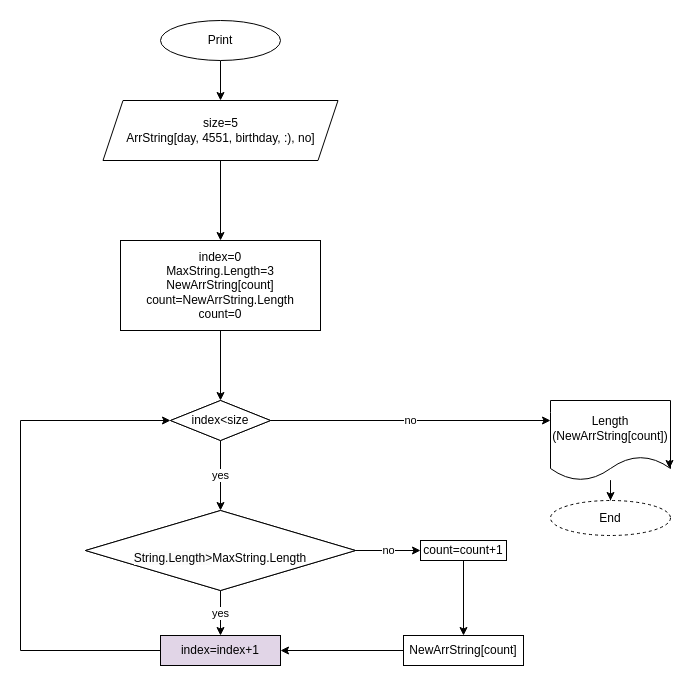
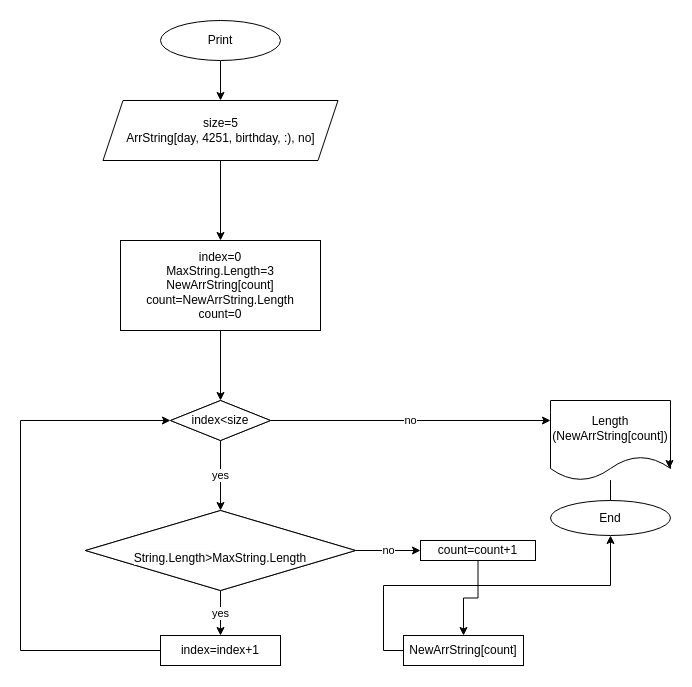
(221, 131) -> (221, 131)
(611, 492) -> (611, 496)
(611, 518) -> (611, 518)
(464, 551) -> (478, 551)
(221, 651) -> (221, 651)
(336, 651) -> (486, 586)
